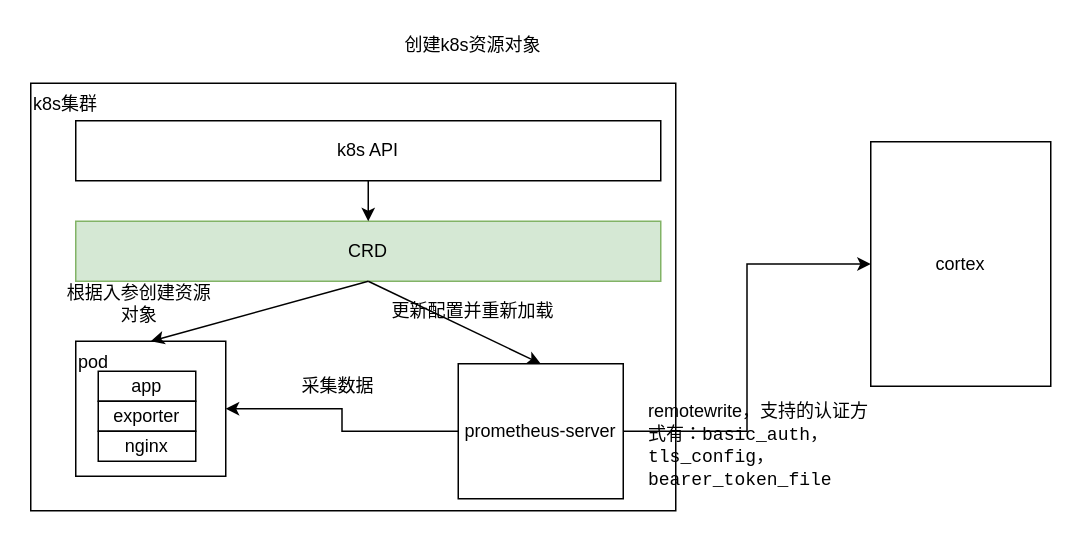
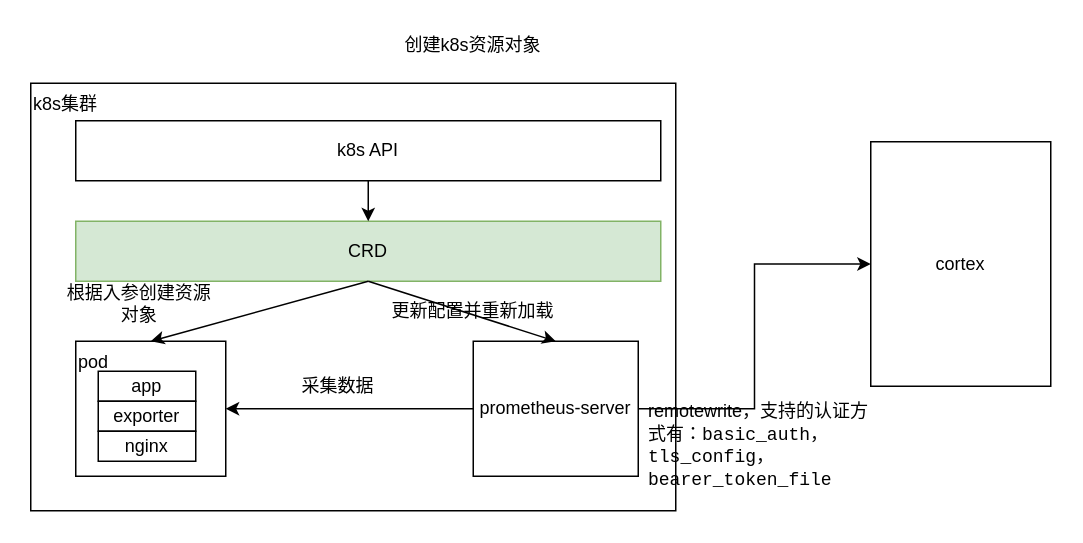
(541, 431) -> (556, 409)
